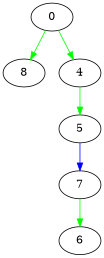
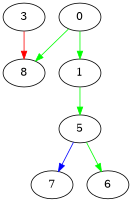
none -> (24, 17)
(80, 73) -> (80, 73)
(80, 209) -> (92, 153)
